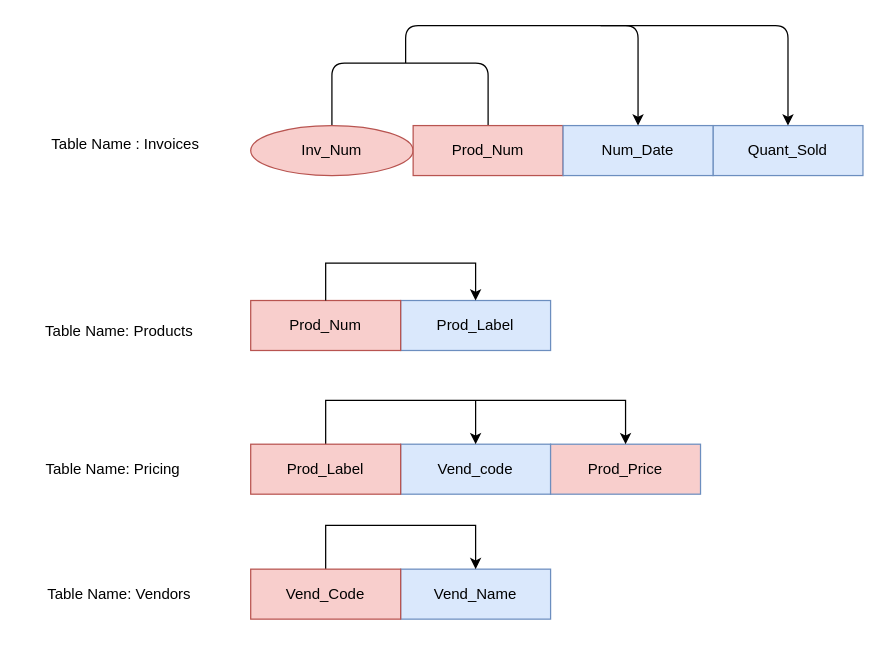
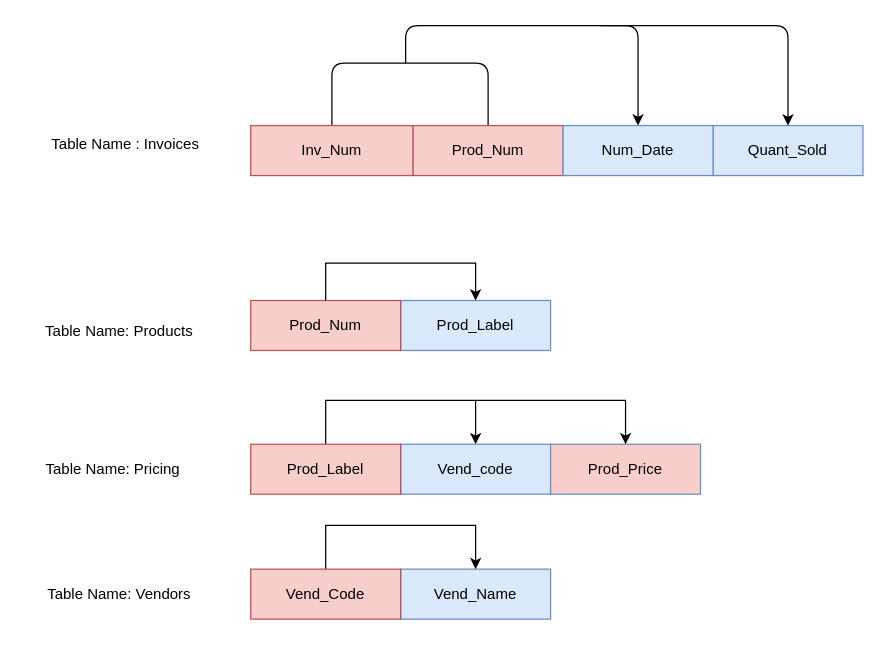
(332, 151) -> (332, 151)
